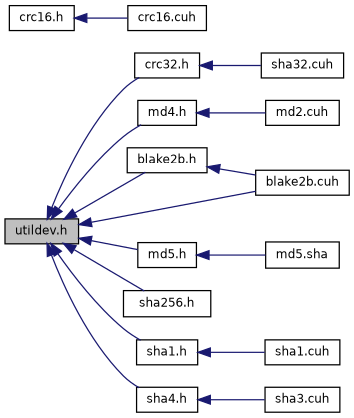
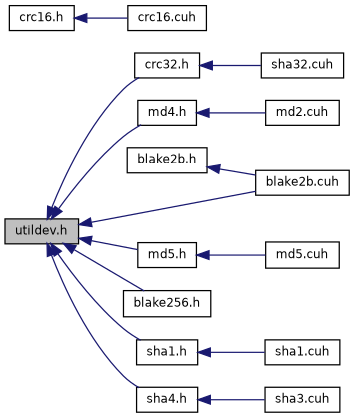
(110, 193) -> none
(302, 255) -> (302, 255)
(167, 304) -> (167, 304)
